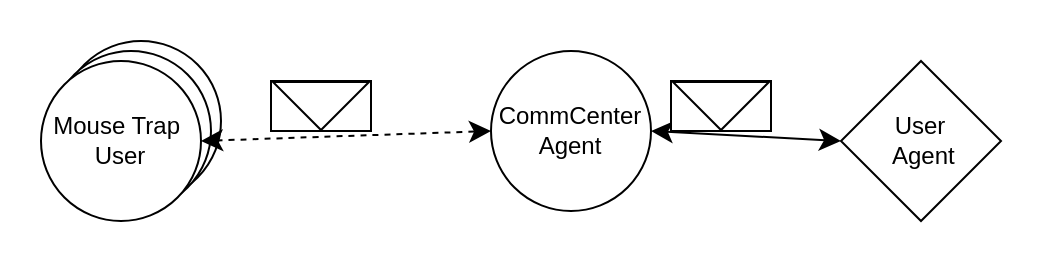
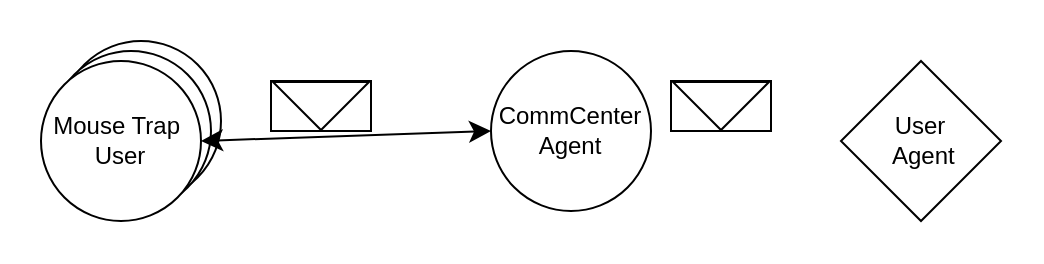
(345, 136) -> (345, 136)
(746, 136) -> none
